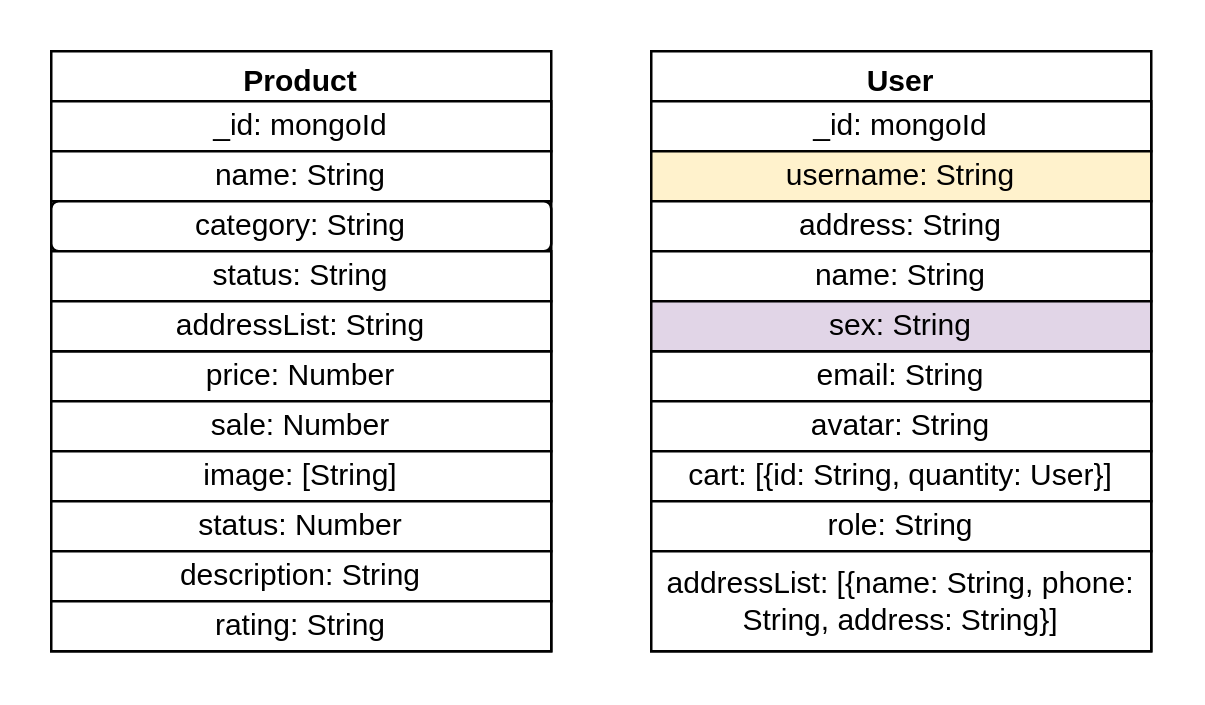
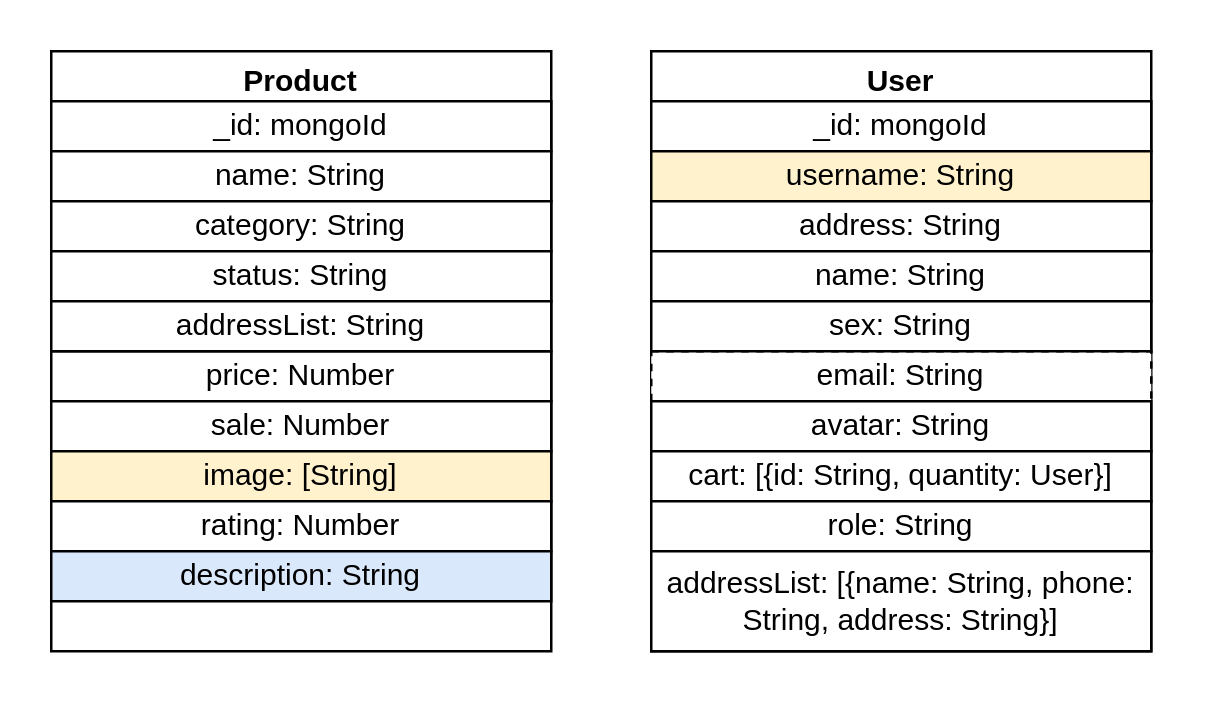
(301, 226) -> (301, 226)
(901, 326) -> (901, 326)
(901, 376) -> (901, 376)
(301, 476) -> (301, 476)
(301, 526) -> (301, 526)
(301, 576) -> (301, 576)
(301, 626) -> none
